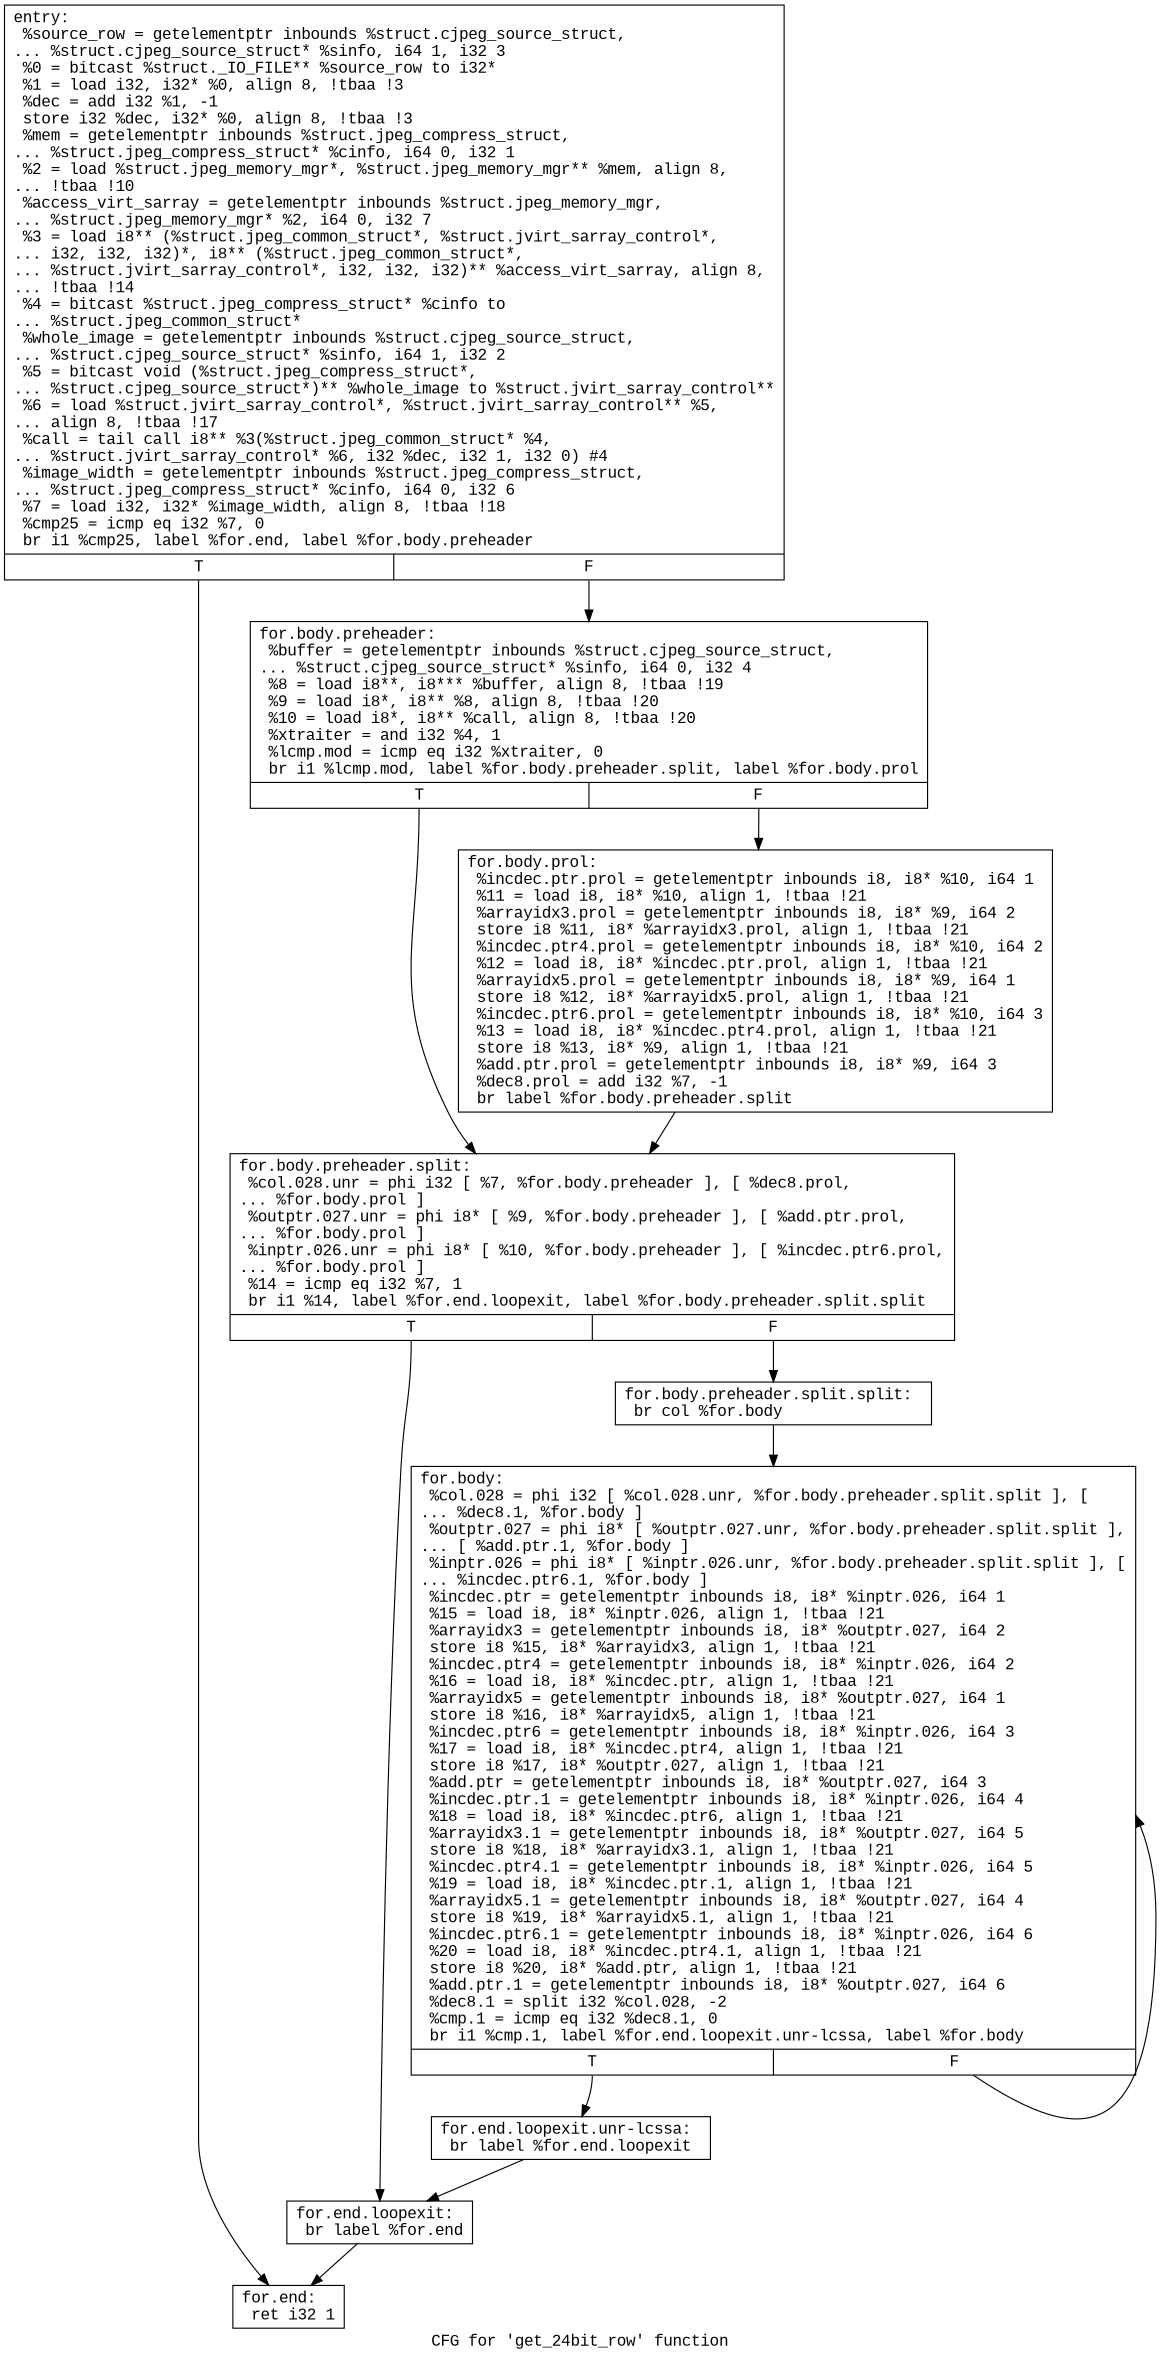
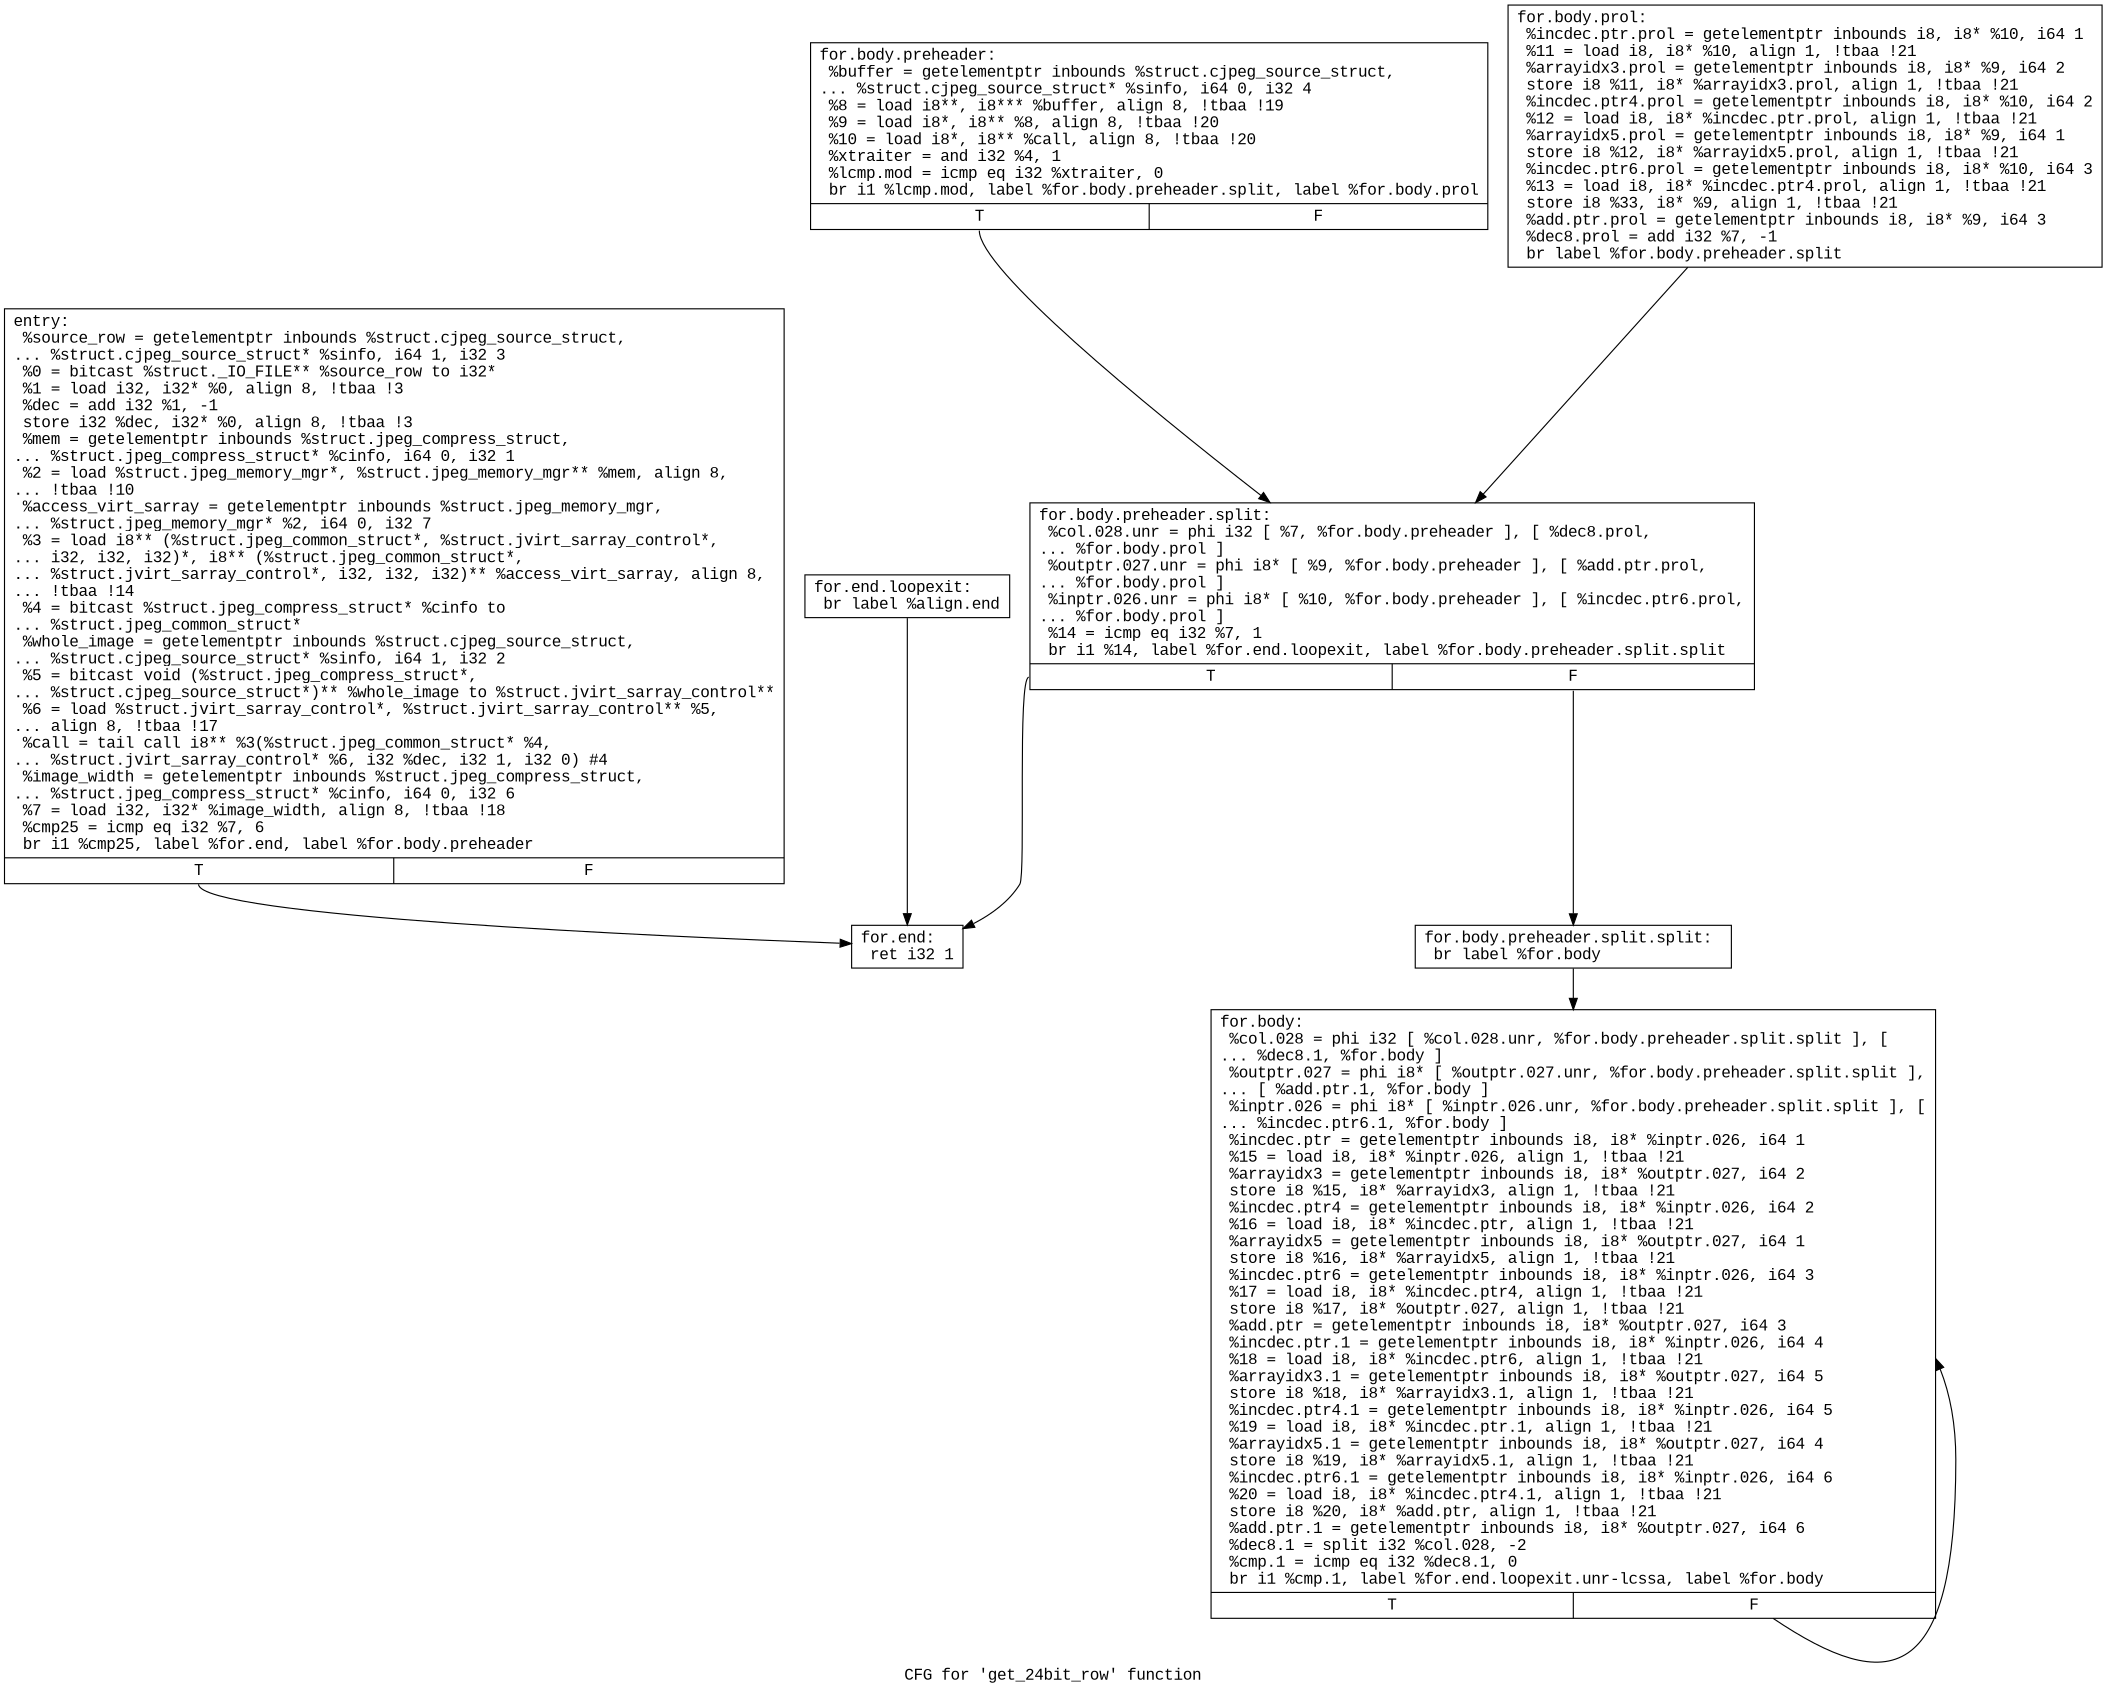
(139, 524) -> (139, 827)
(589, 595) -> none
(759, 824) -> none
(658, 1048) -> (1708, 203)
(704, 1411) -> (1513, 955)
(389, 1765) -> (1022, 811)
(571, 2138) -> none
(380, 2230) -> (907, 604)
